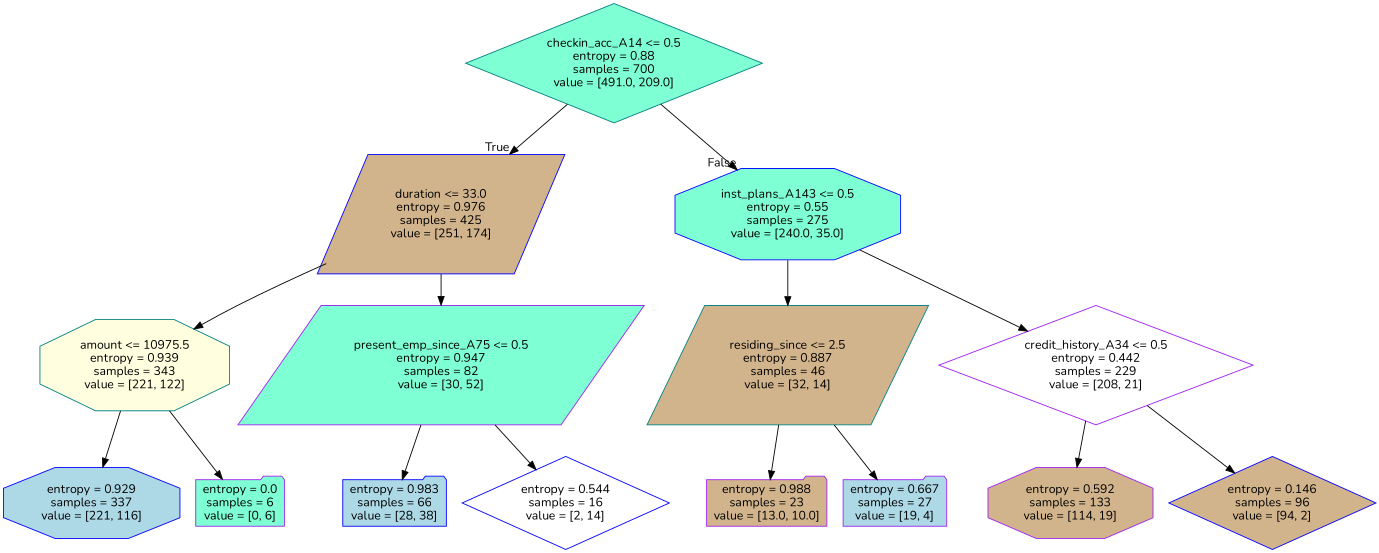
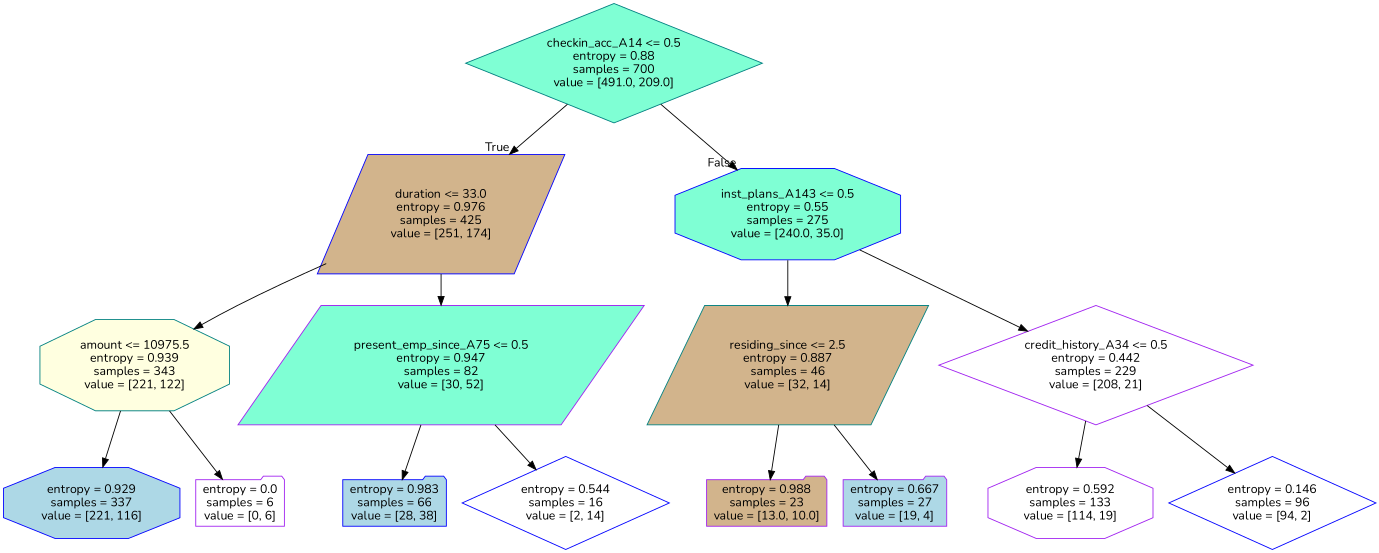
(240, 503) -> (240, 503)
(1070, 503) -> (1070, 503)
(1272, 503) -> (1272, 503)
